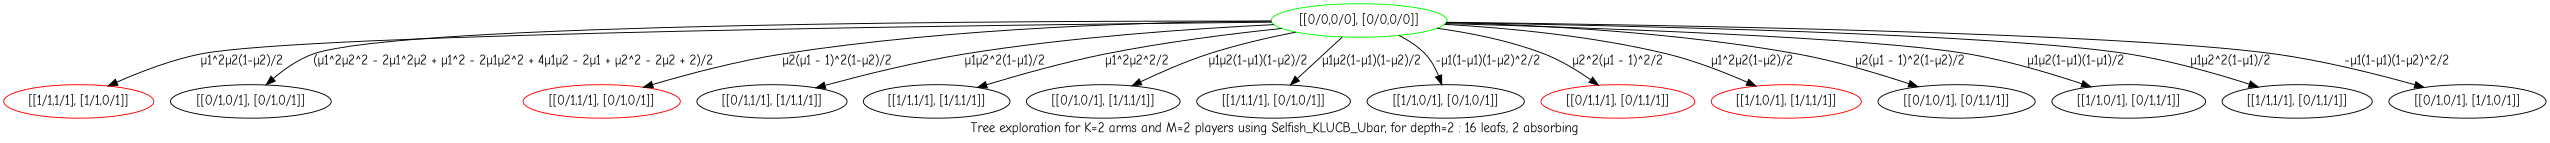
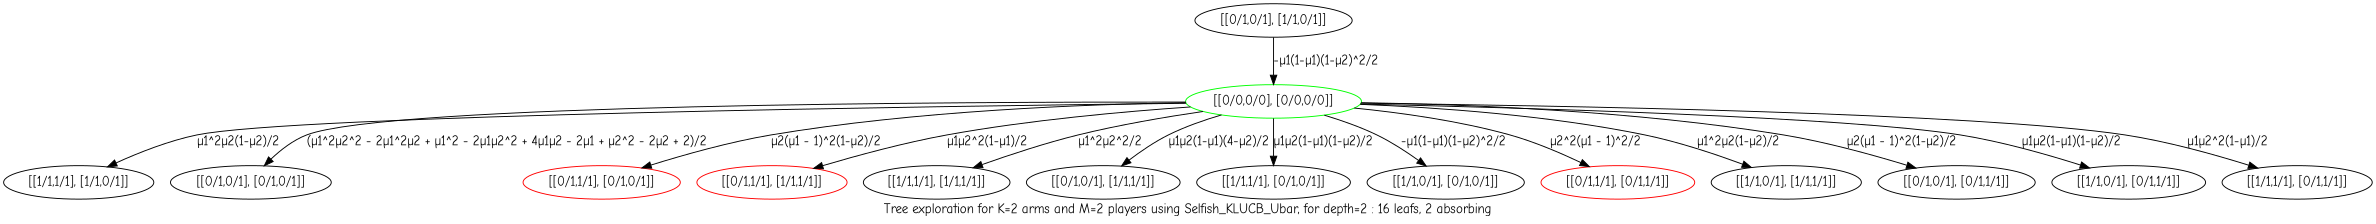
(1981, 35) -> (1274, 56)
(1258, 61) -> (1219, 142)
(2076, 61) -> (2072, 142)
(79, 101) -> (79, 182)
(772, 101) -> (772, 182)
(1786, 101) -> (1786, 182)
